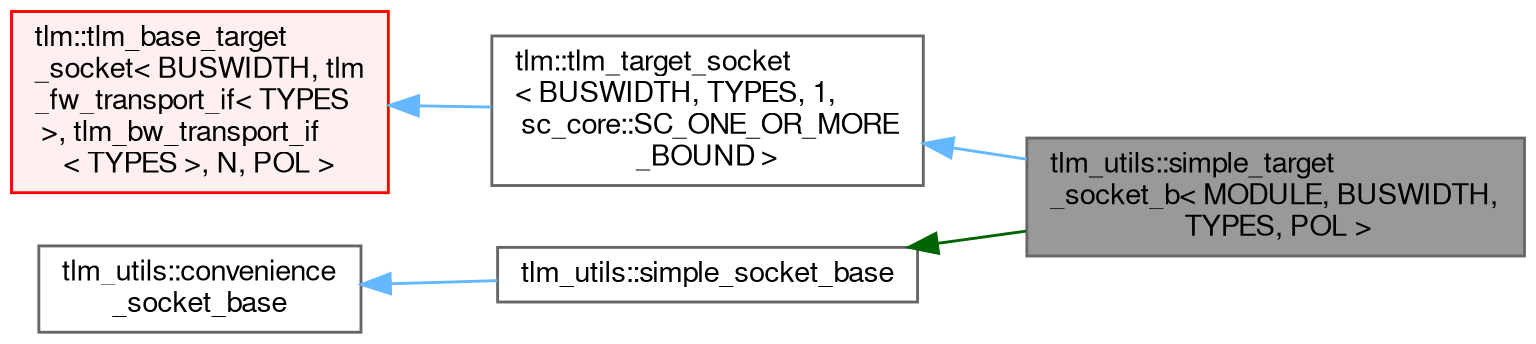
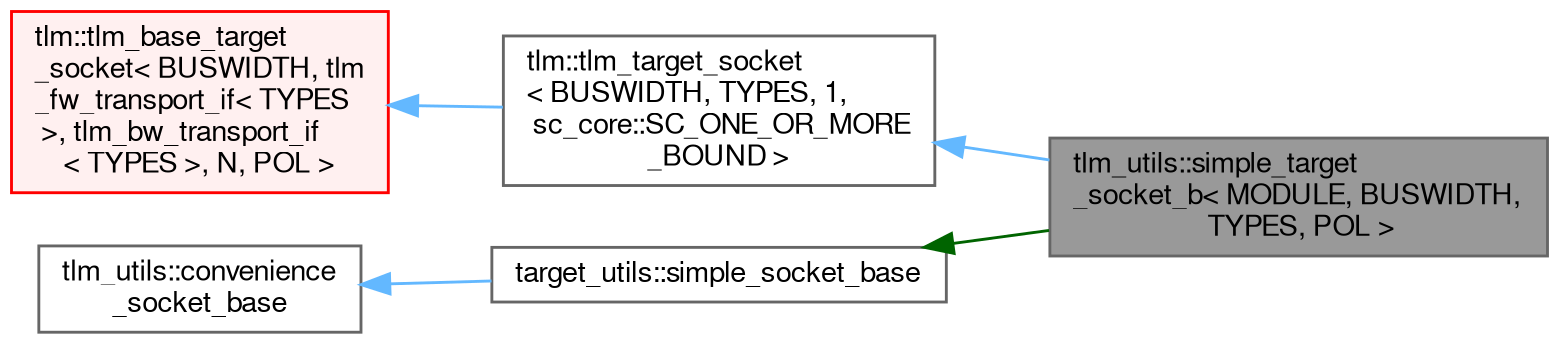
(708, 275) -> (719, 275)
